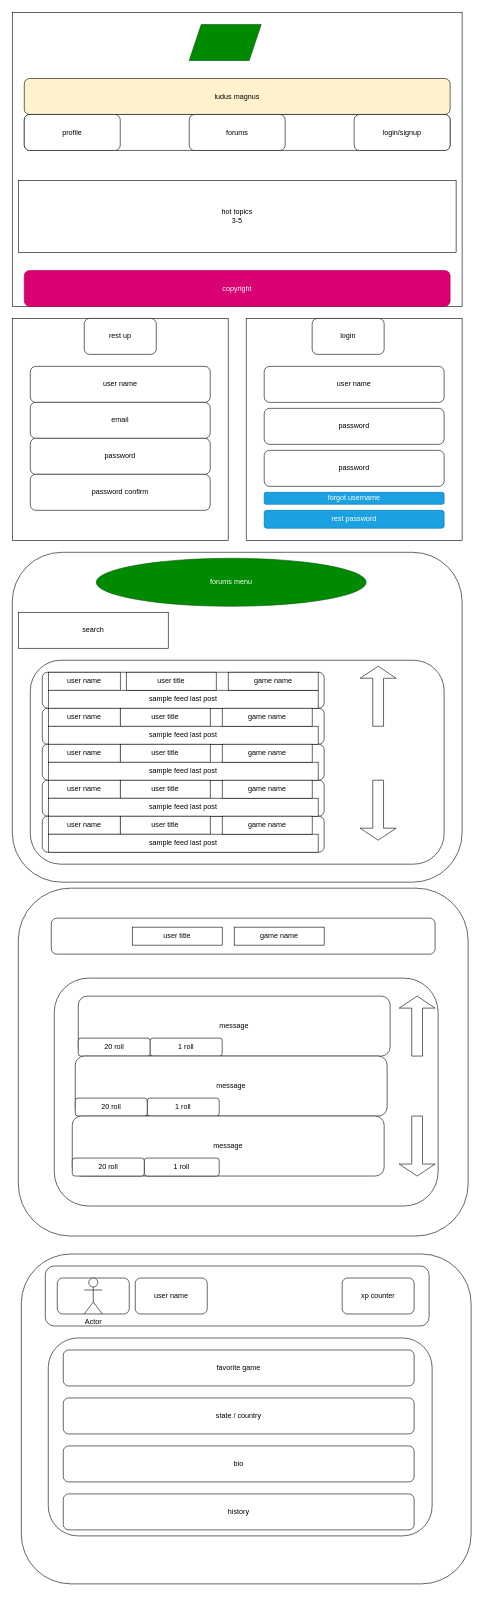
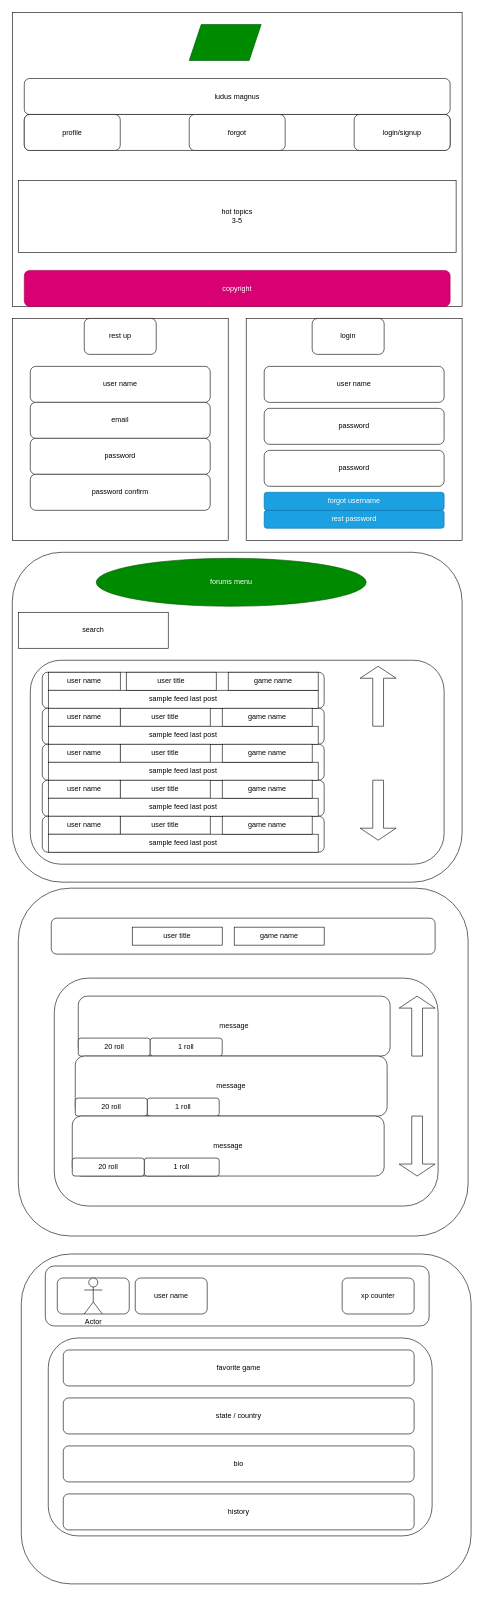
(237, 96) -> (237, 96)
(237, 132) -> (237, 132)
(354, 498) -> (354, 501)
